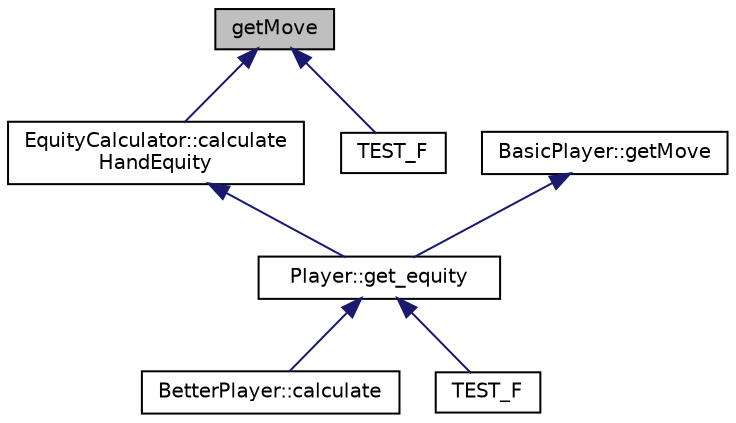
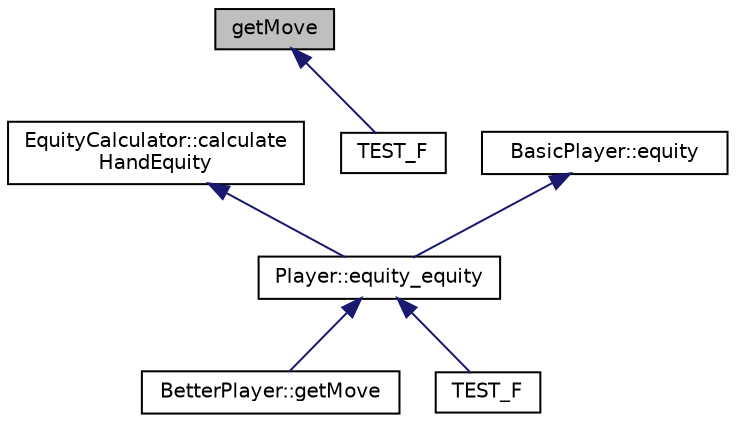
(214, 93) -> none
(605, 153) -> (605, 153)
(379, 278) -> (379, 278)
(271, 392) -> (271, 392)
